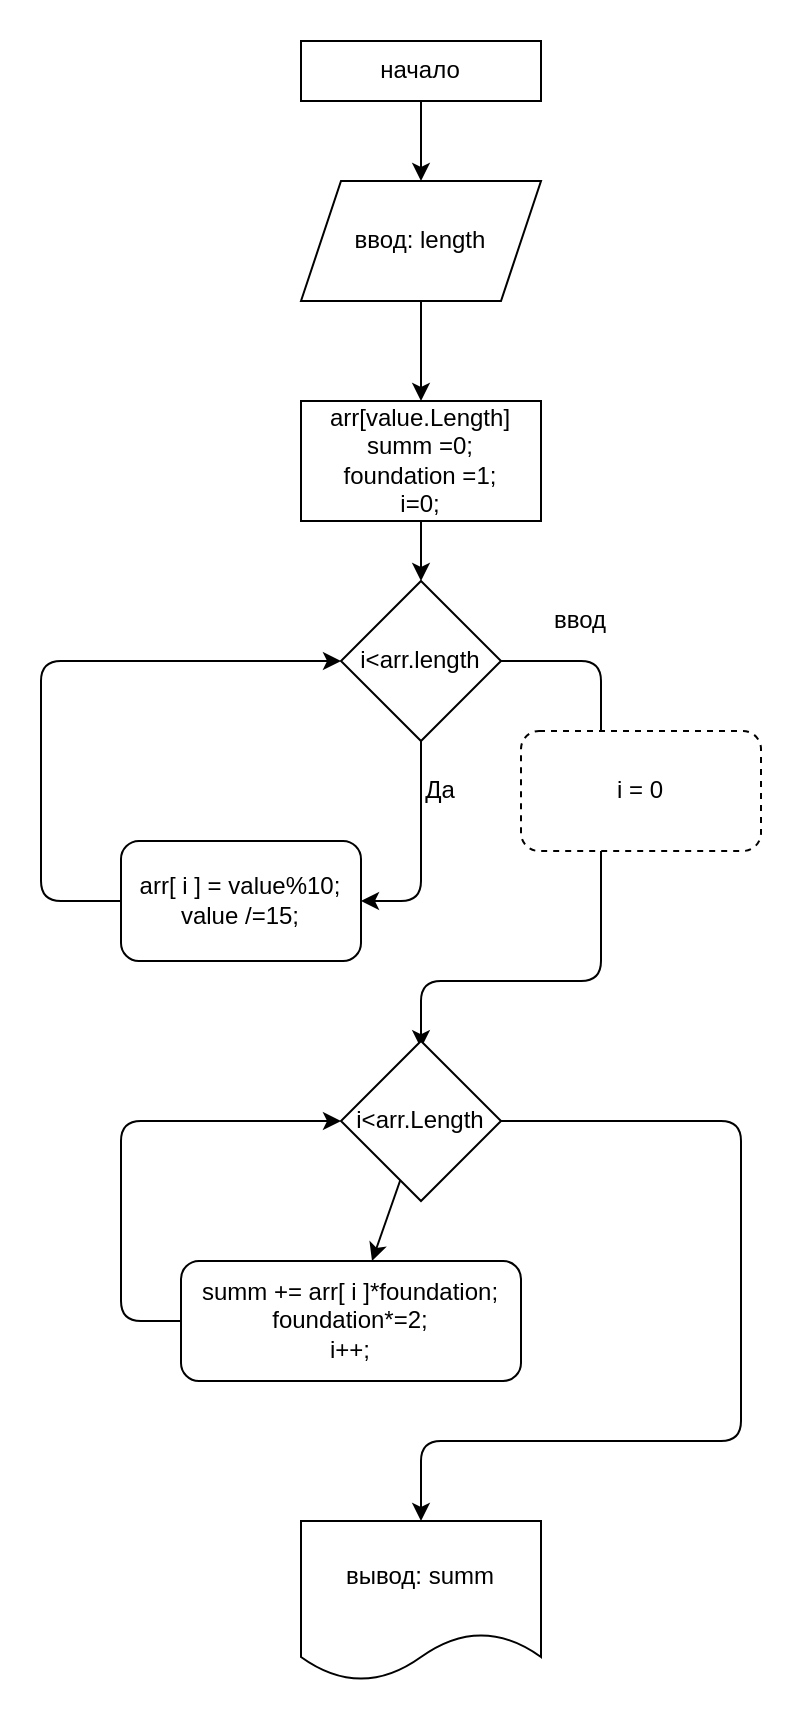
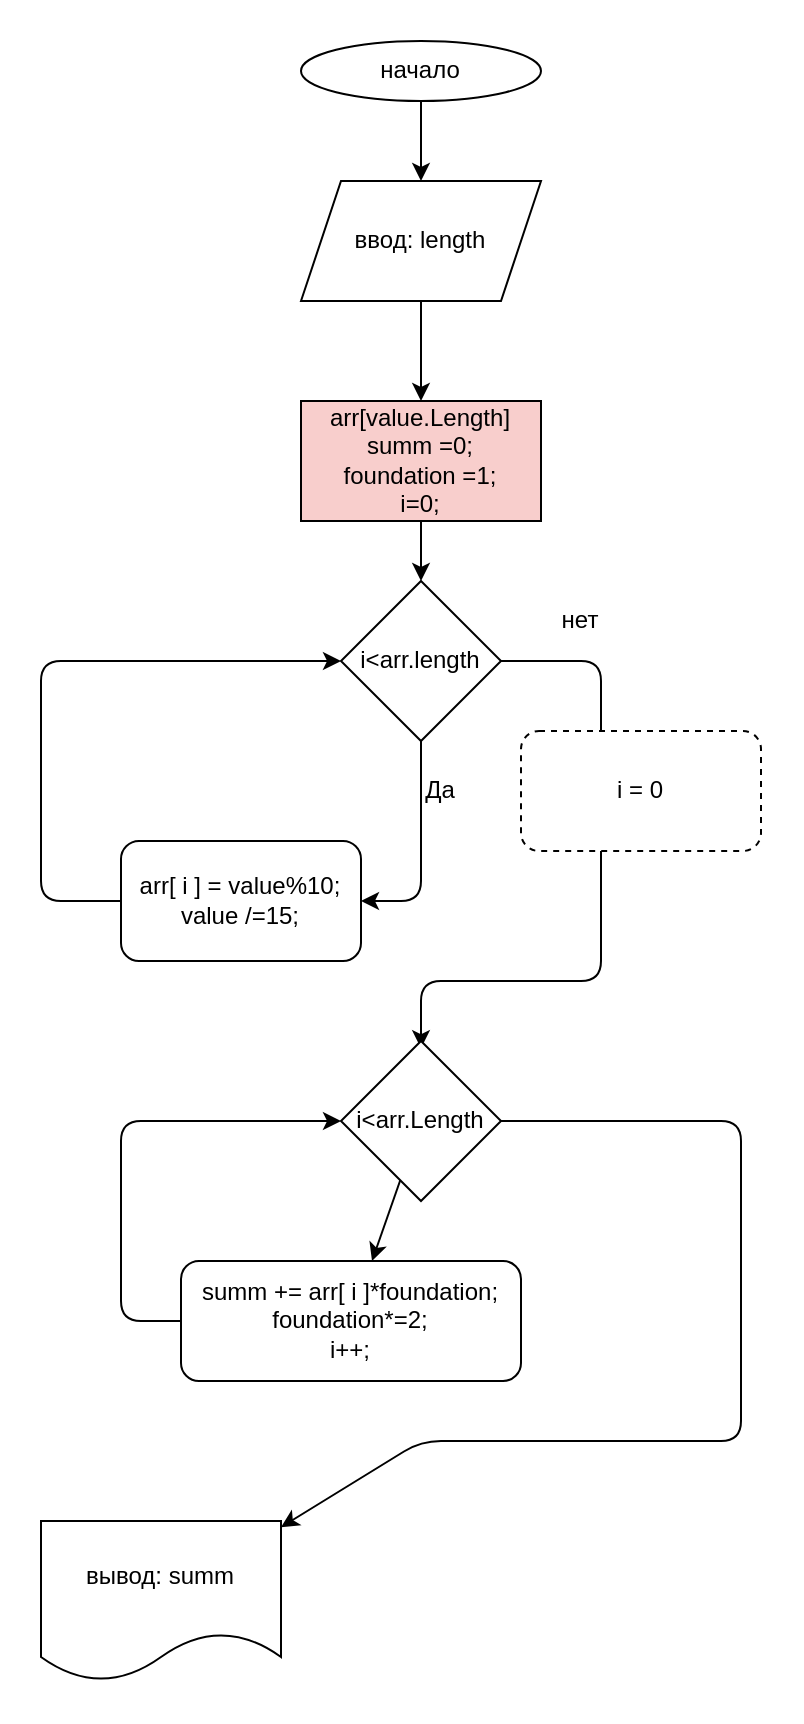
(421, 71) -> (421, 71)
(421, 461) -> (421, 461)
(581, 621) -> (581, 621)
(421, 1601) -> (161, 1601)
